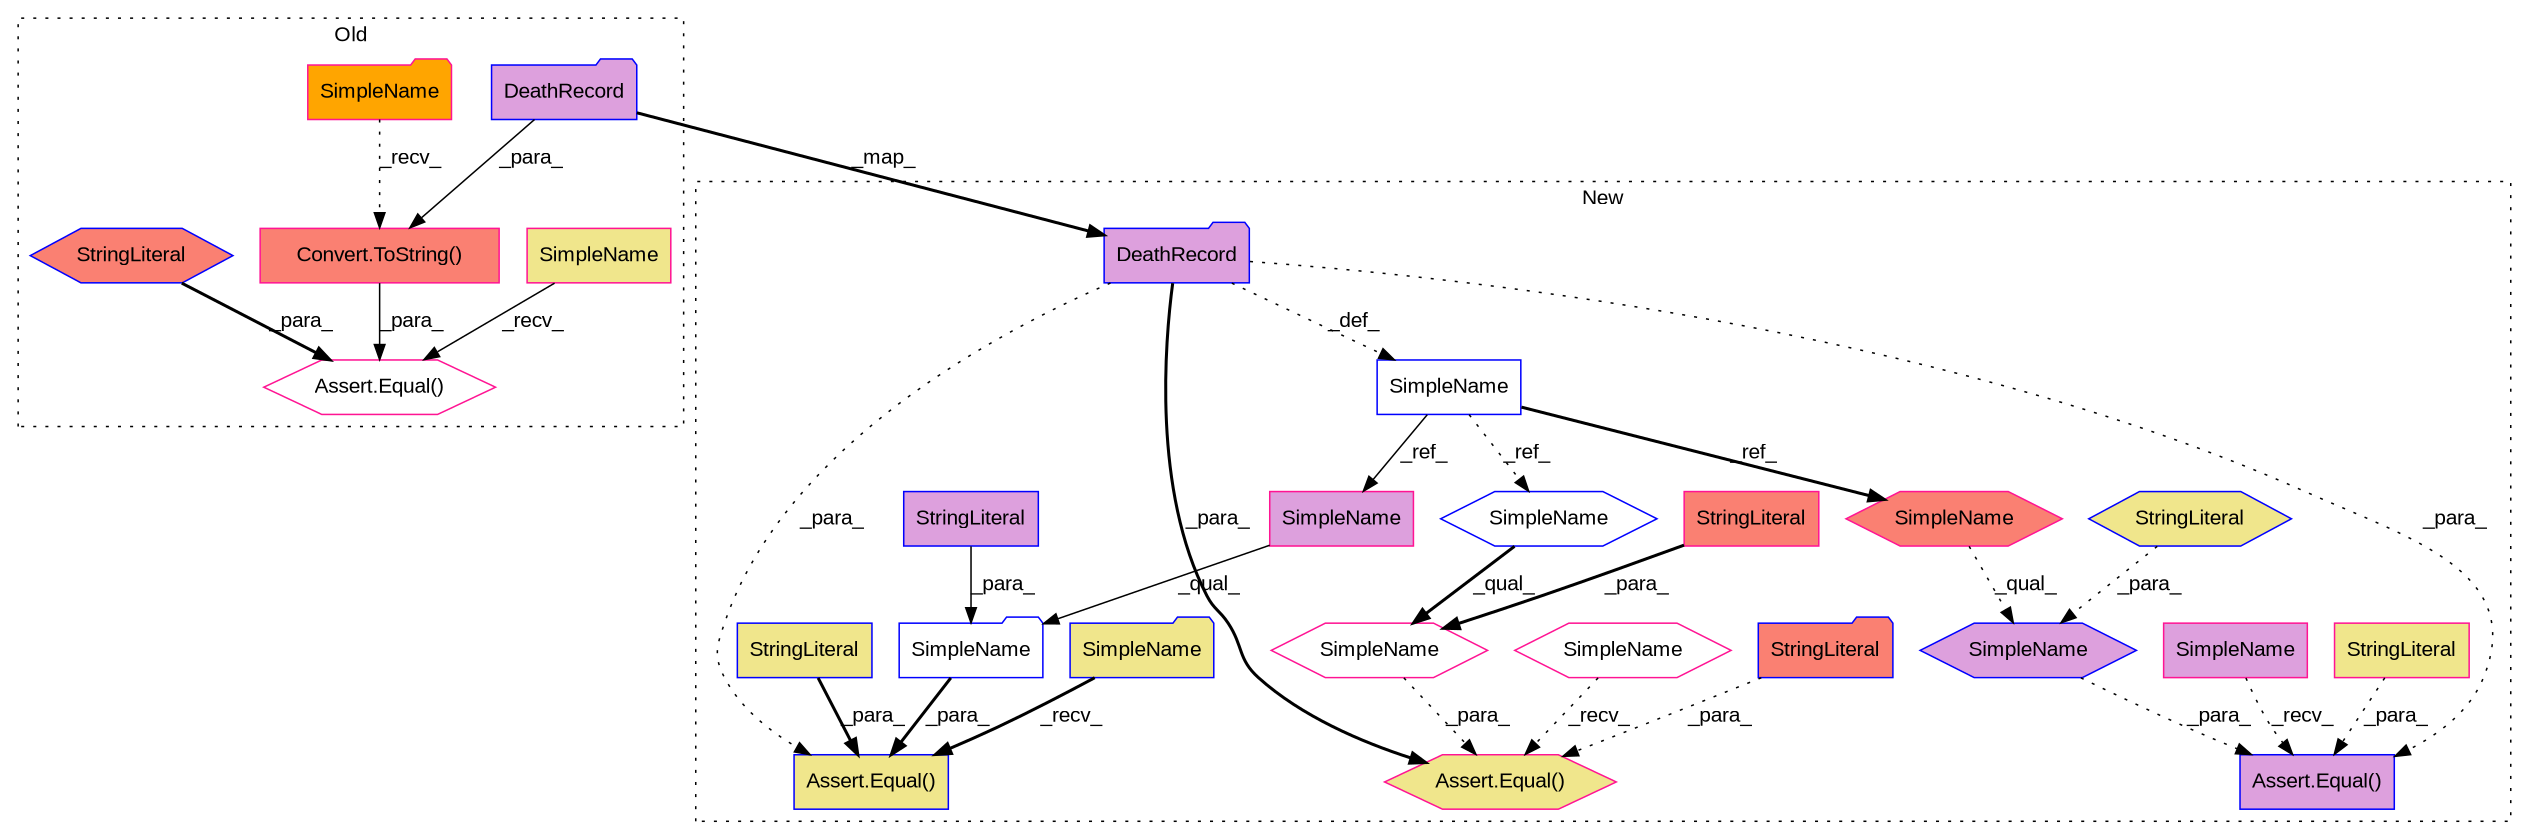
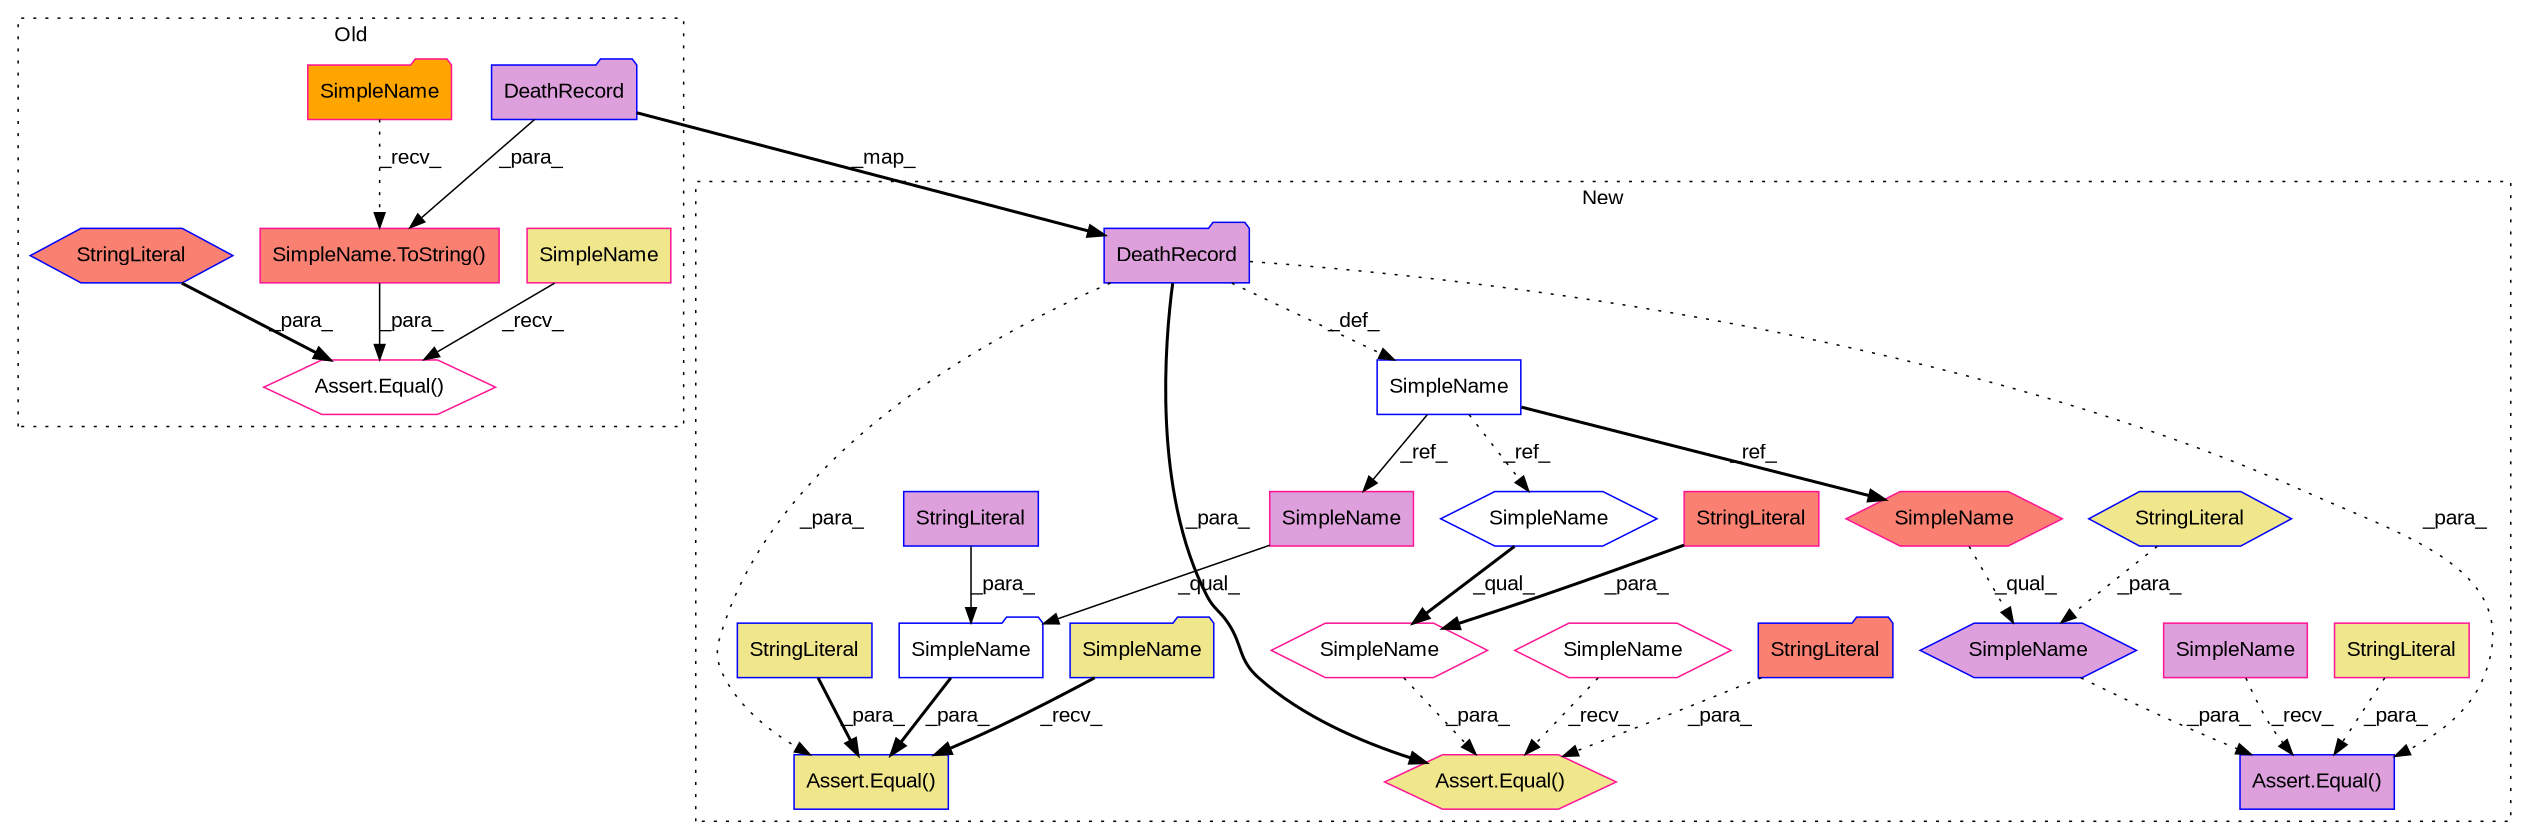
(380, 256) -> (380, 256)
